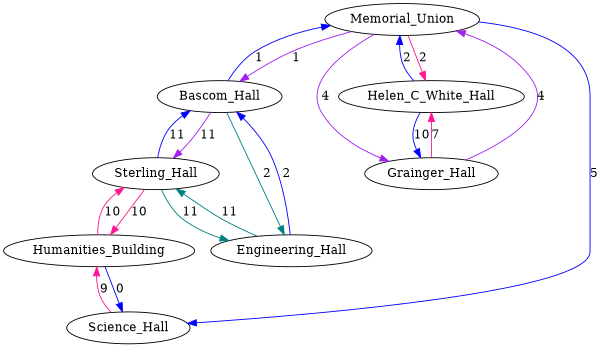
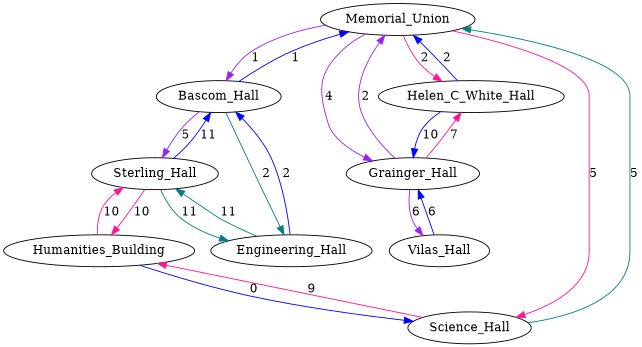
(541, 97) -> (366, 97)
(209, 135) -> (186, 135)
none -> (630, 152)
none -> (439, 251)
(547, 278) -> (589, 143)
